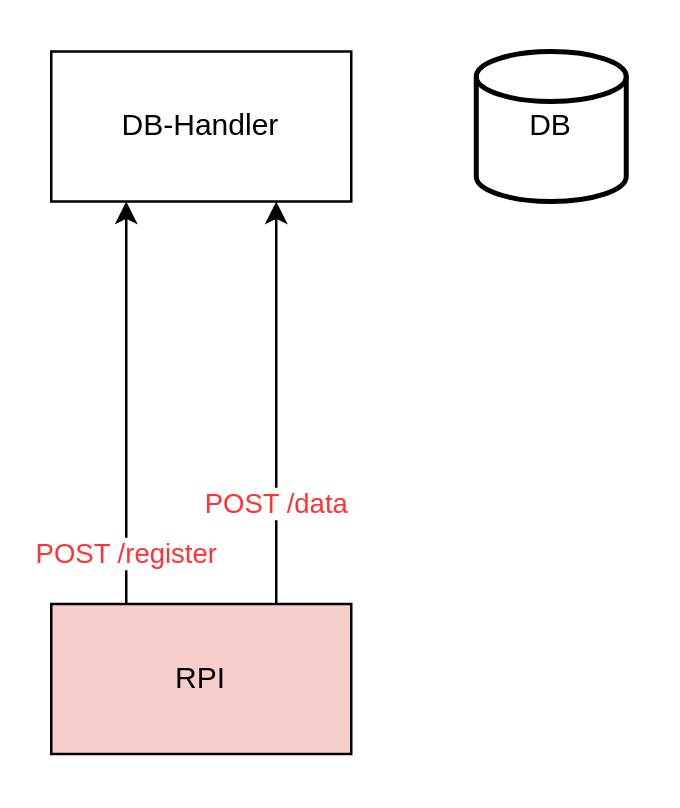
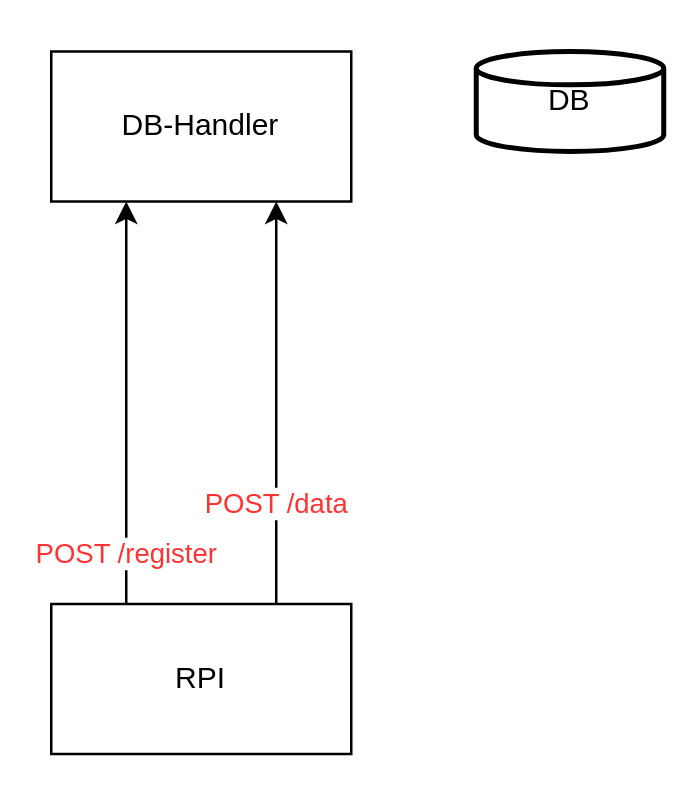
(551, 126) -> (570, 101)
(201, 679) -> (201, 679)
